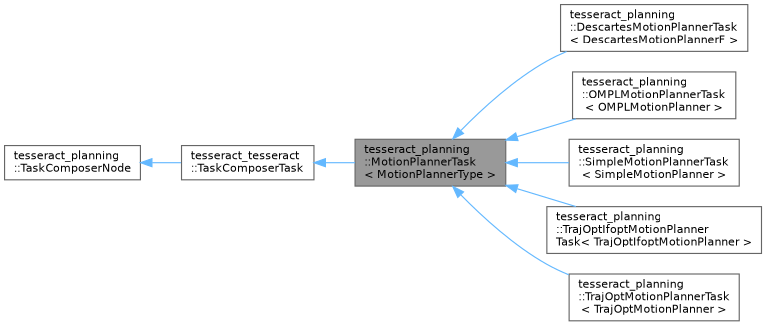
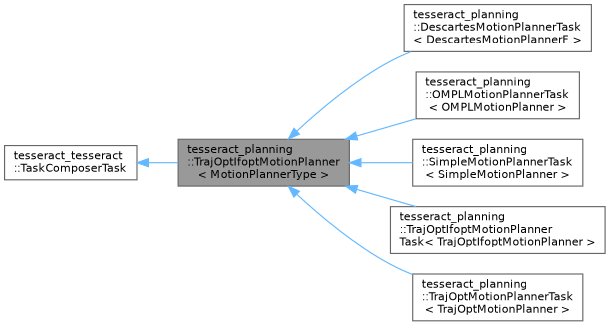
(72, 163) -> none
(430, 163) -> (264, 163)
